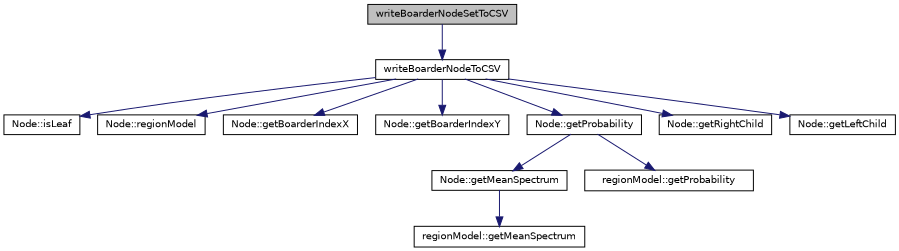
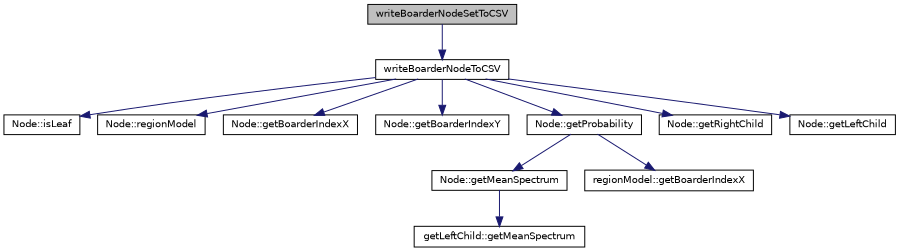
(669, 180) -> (669, 180)
(499, 237) -> (499, 237)
